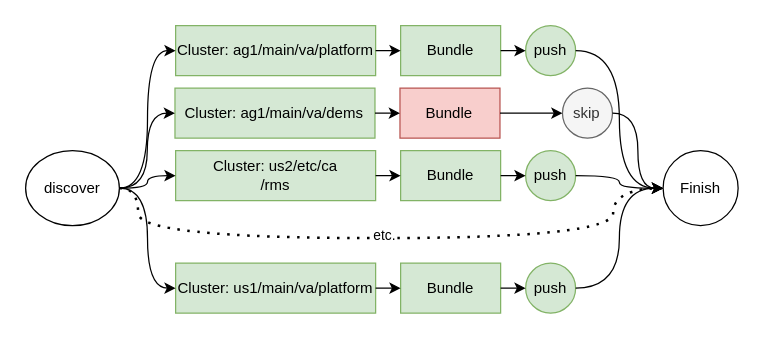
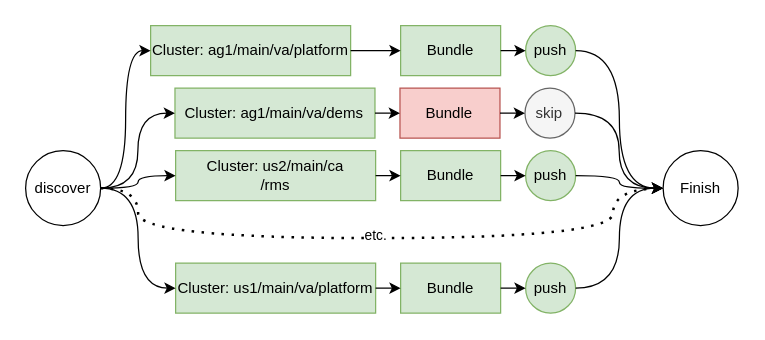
(276, 51) -> (251, 51)
(587, 113) -> (550, 113)
(276, 176) -> (276, 176)
(73, 188) -> (63, 188)
